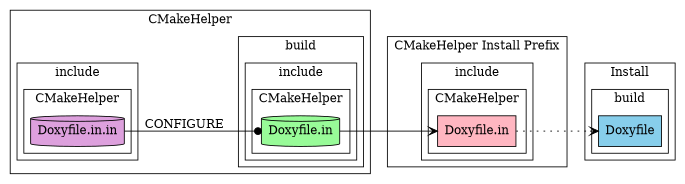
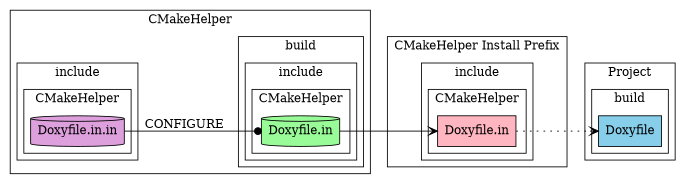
(630, 73) -> (630, 73)
